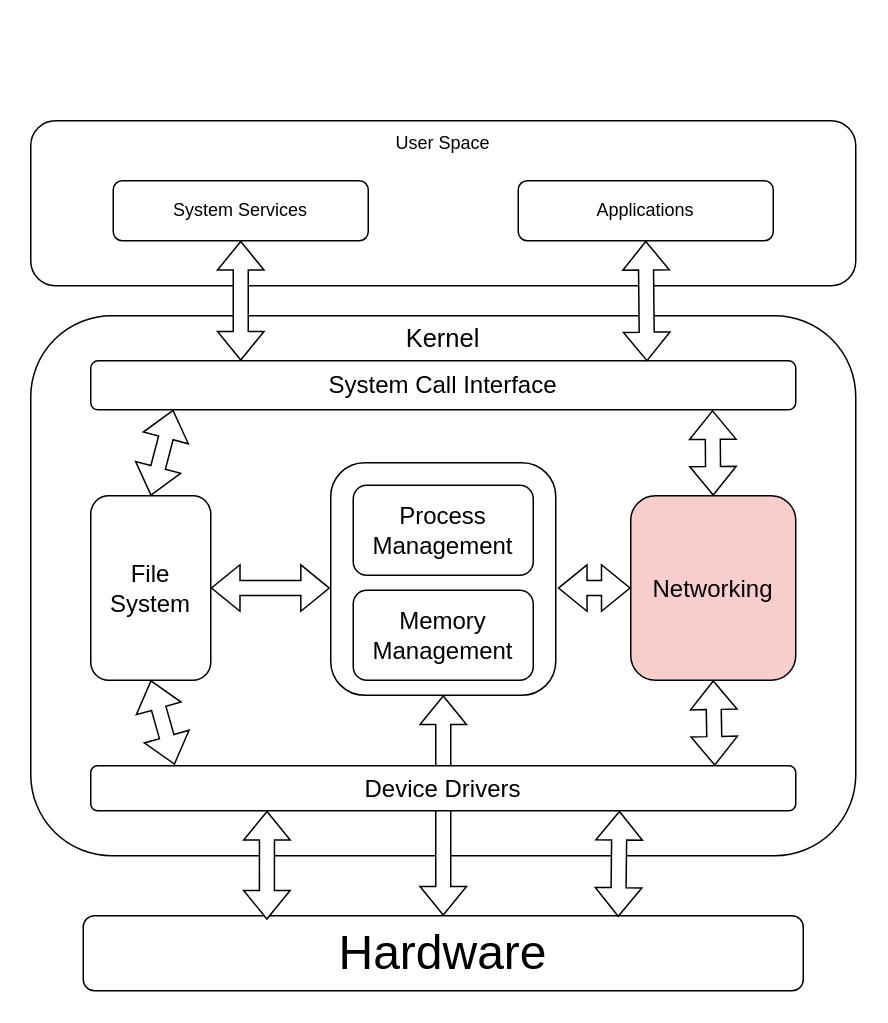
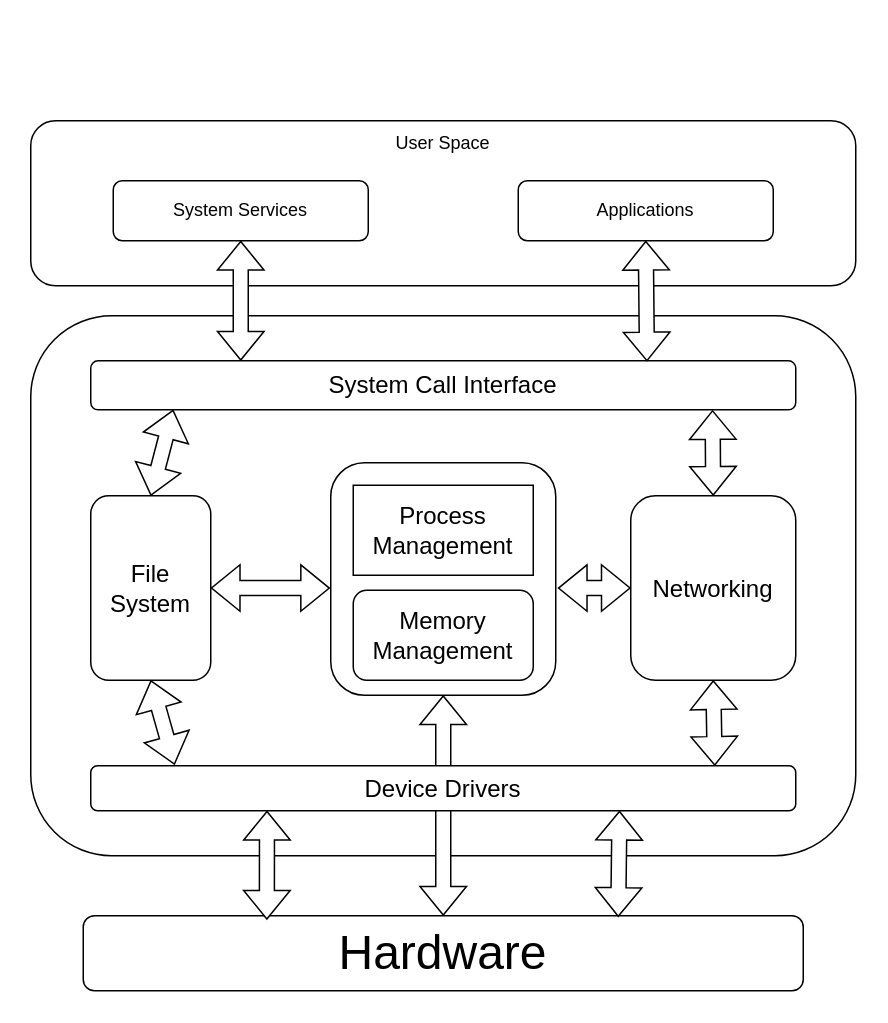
(443, 340) -> none
(443, 530) -> (443, 530)
(713, 588) -> (713, 588)
